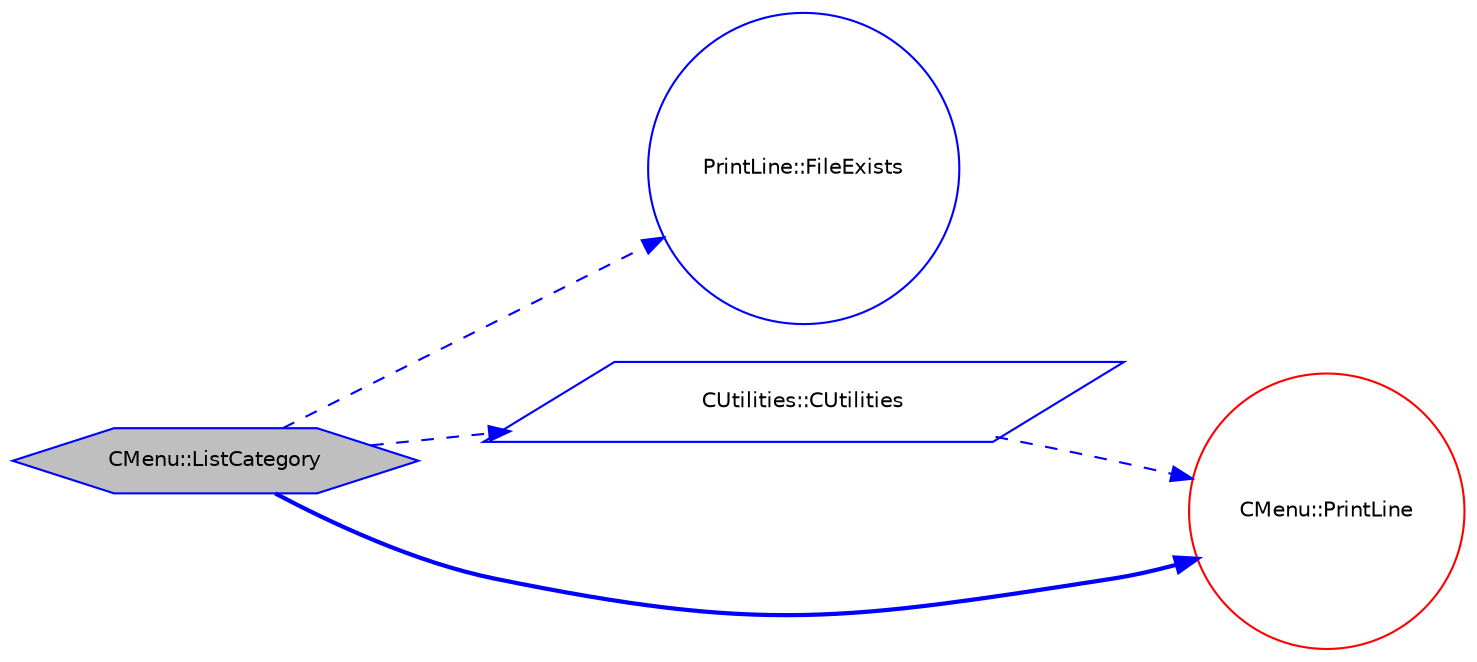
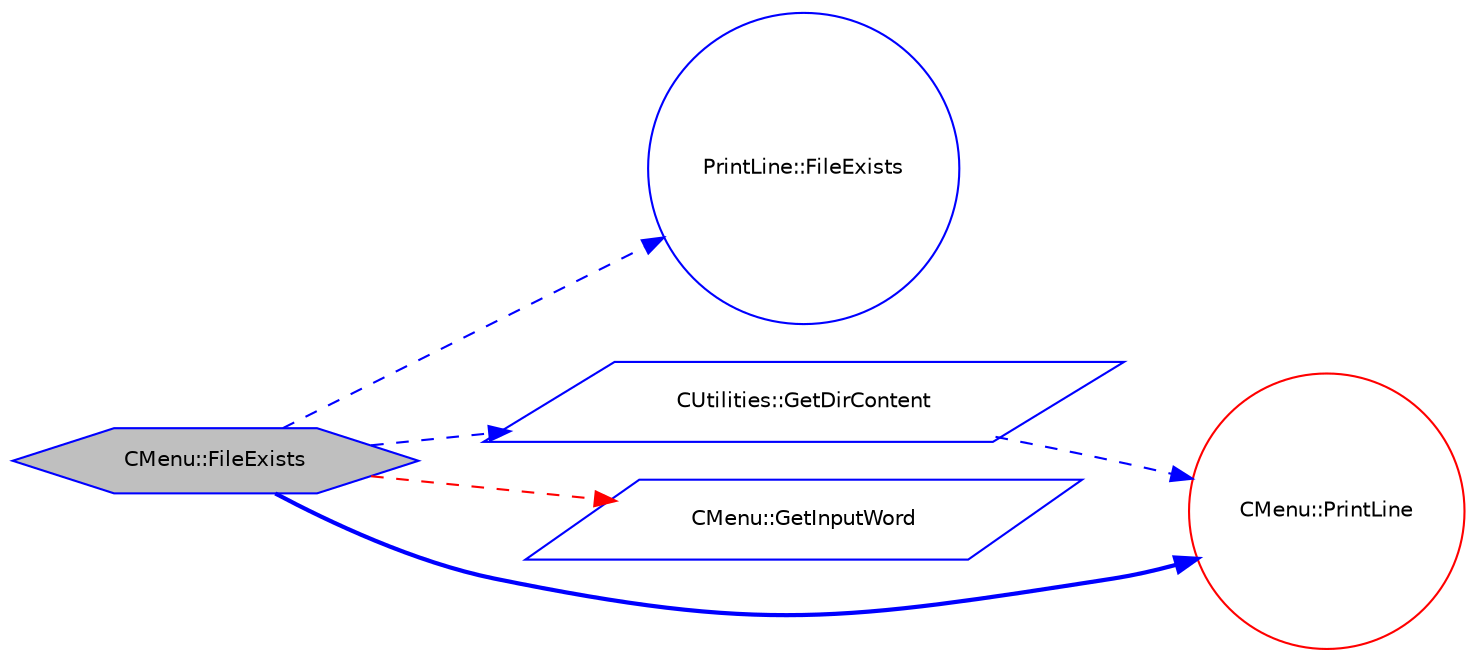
(804, 402) -> (804, 402)
(216, 461) -> (216, 461)
none -> (804, 520)
